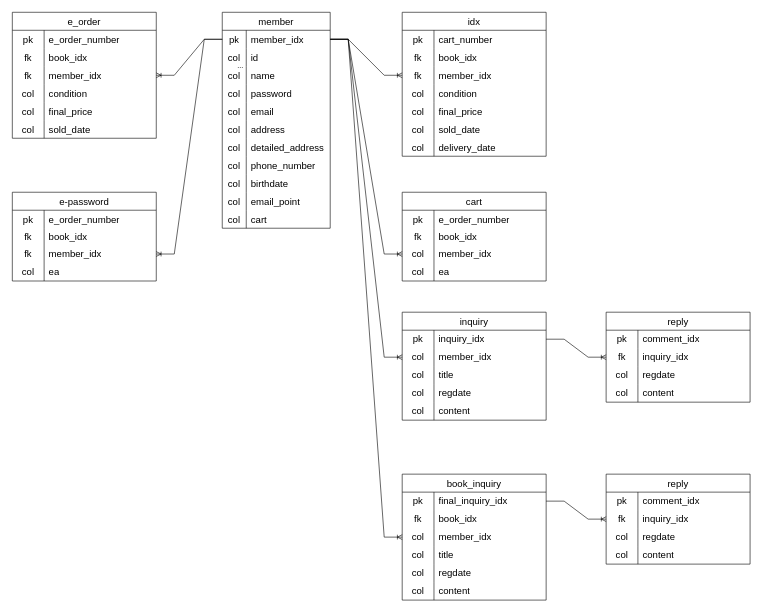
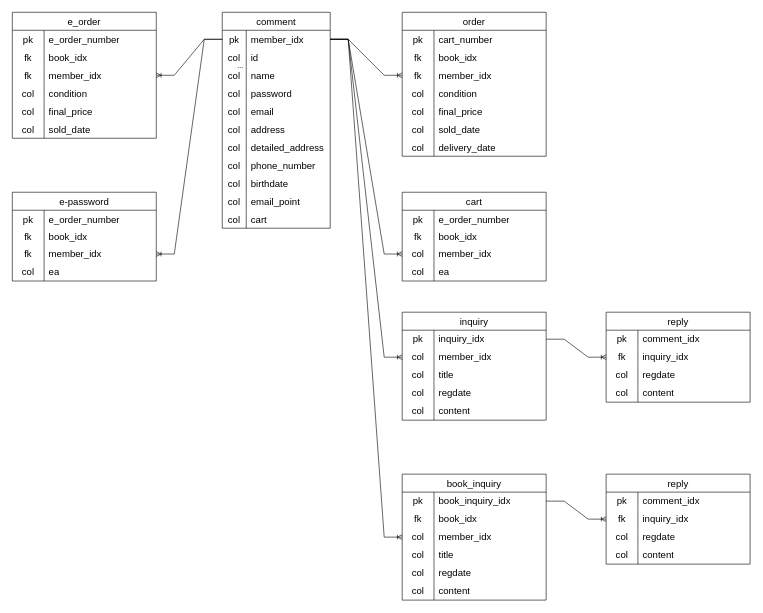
(276, 22) -> (276, 22)
(474, 22) -> (474, 22)
(478, 501) -> (478, 501)
